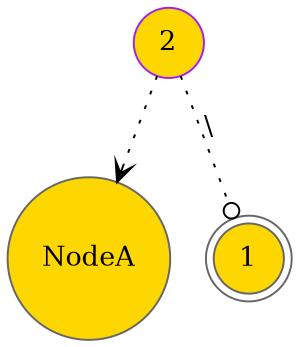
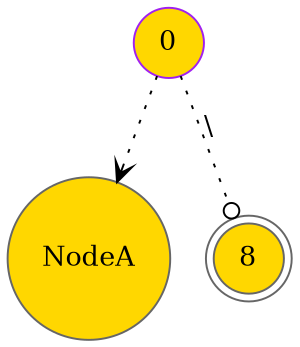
(169, 43) -> (169, 43)
(249, 259) -> (249, 259)
